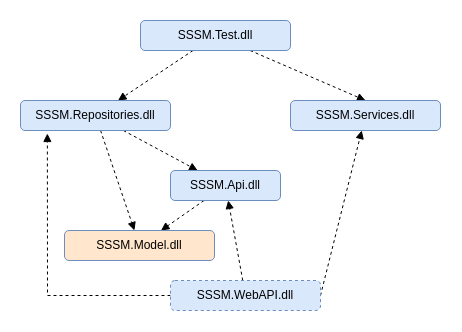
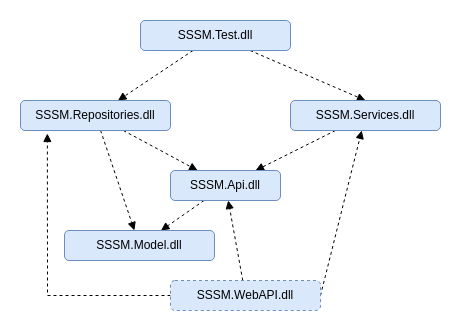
none -> (299, 149)
(140, 246) -> (140, 246)
